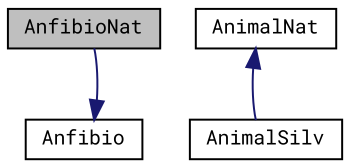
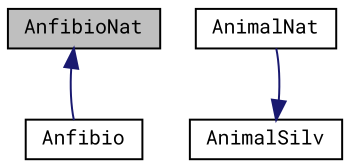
(97, 74) -> (71, 94)
(253, 94) -> (279, 74)
